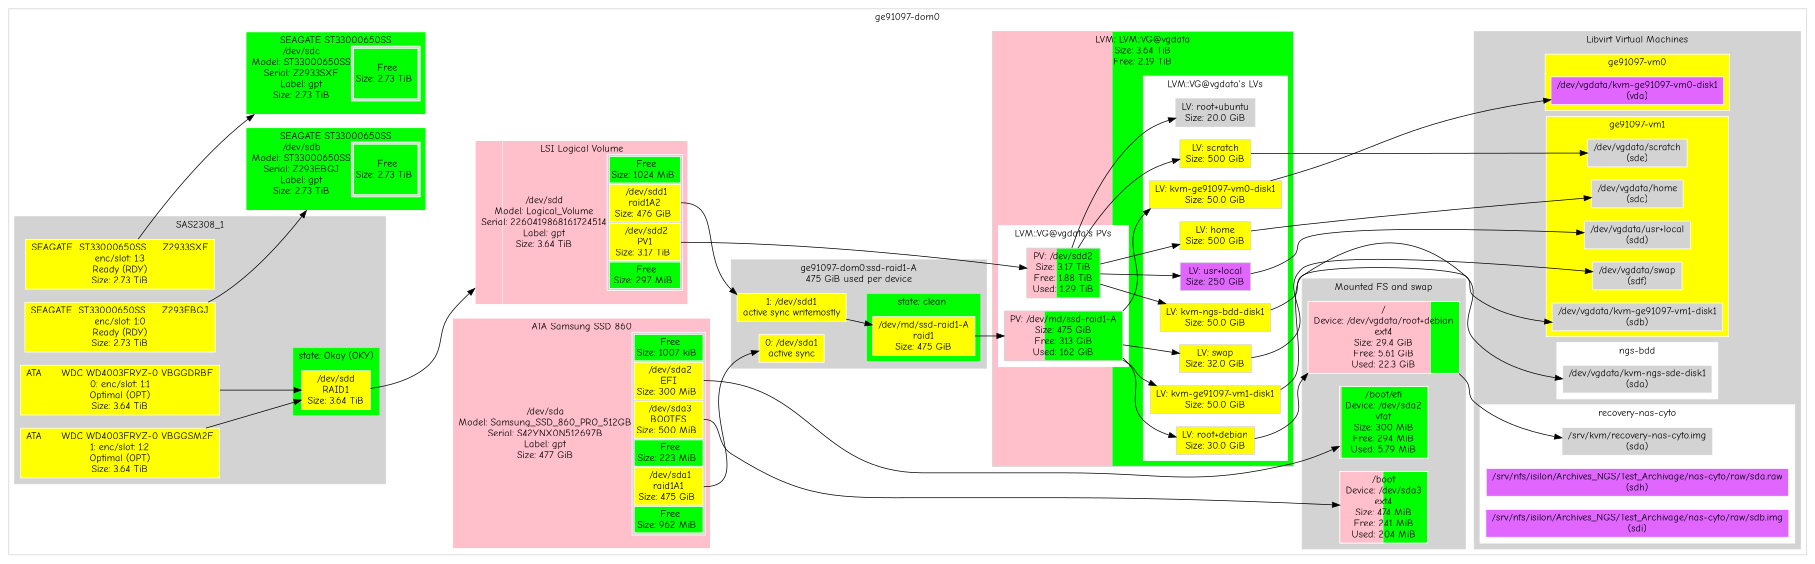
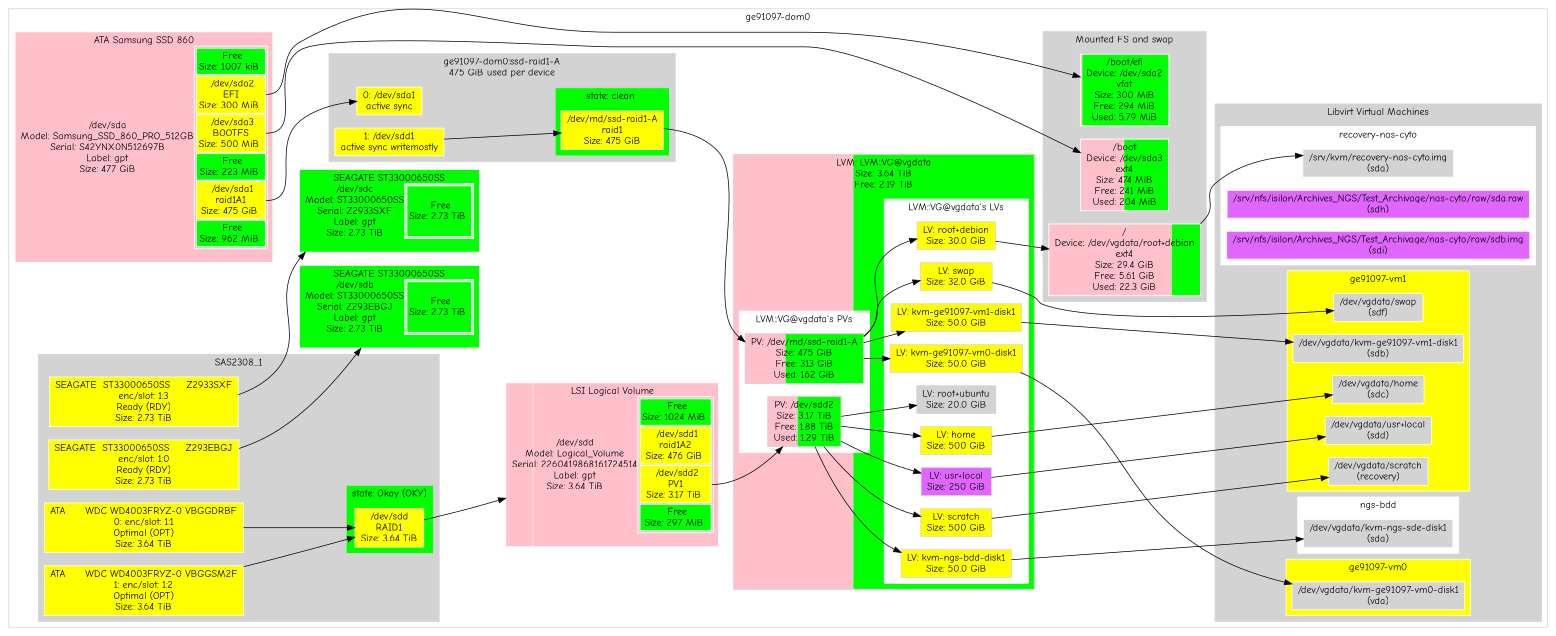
(1637, 91) -> (1378, 596)
(1637, 153) -> (1378, 471)
(711, 238) -> none
